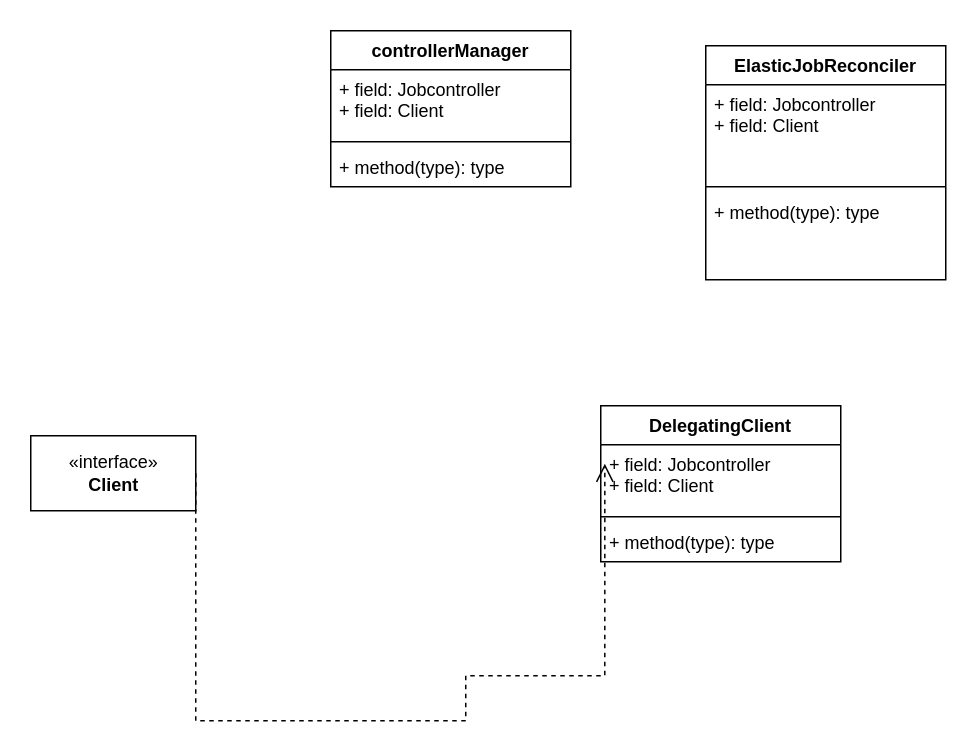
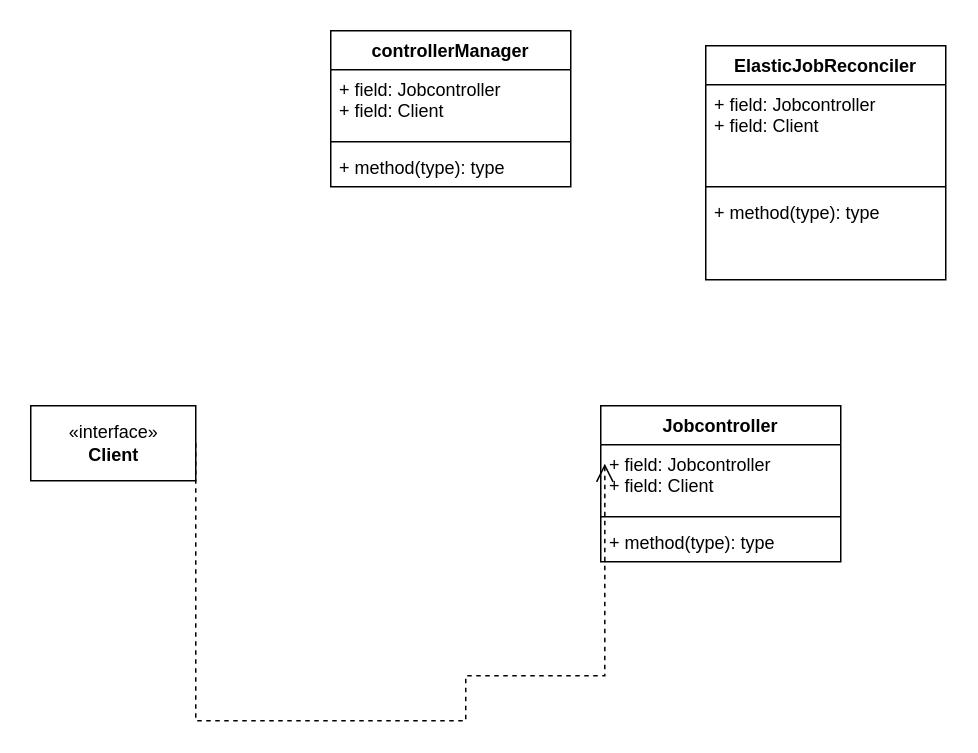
(720, 426) -> (720, 426)
(113, 473) -> (113, 443)
